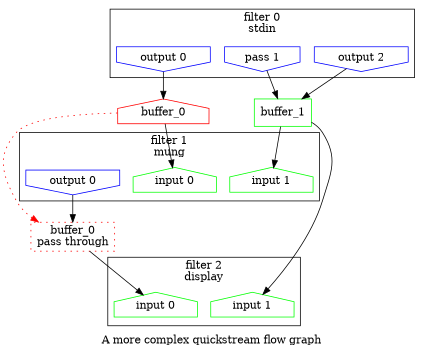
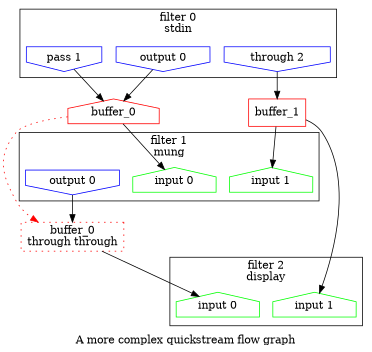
(361, 58) -> (277, 58)
(271, 82) -> (86, 82)
(283, 113) -> (277, 113)
(73, 237) -> (72, 237)
